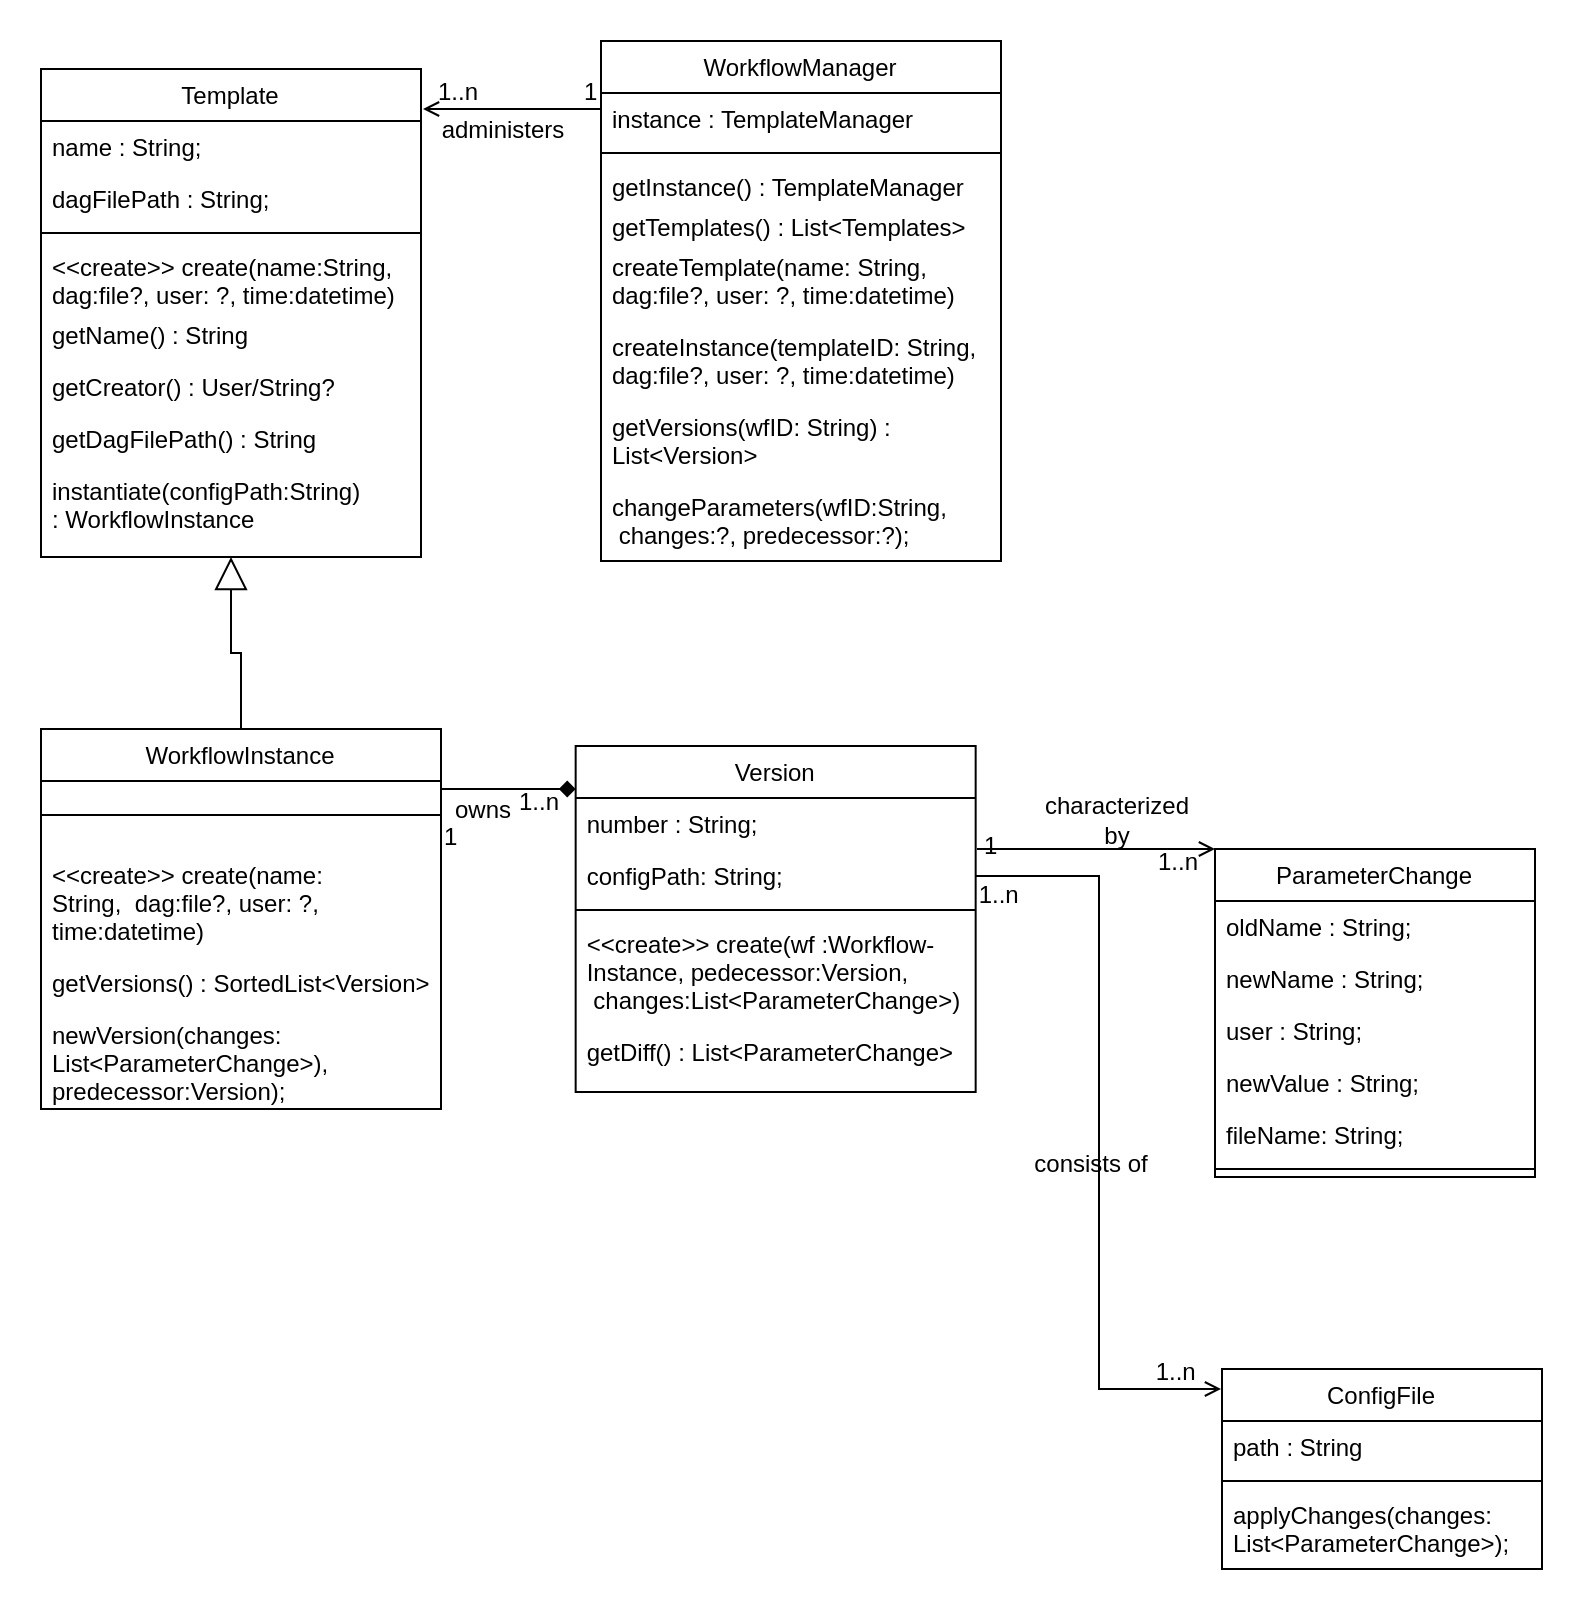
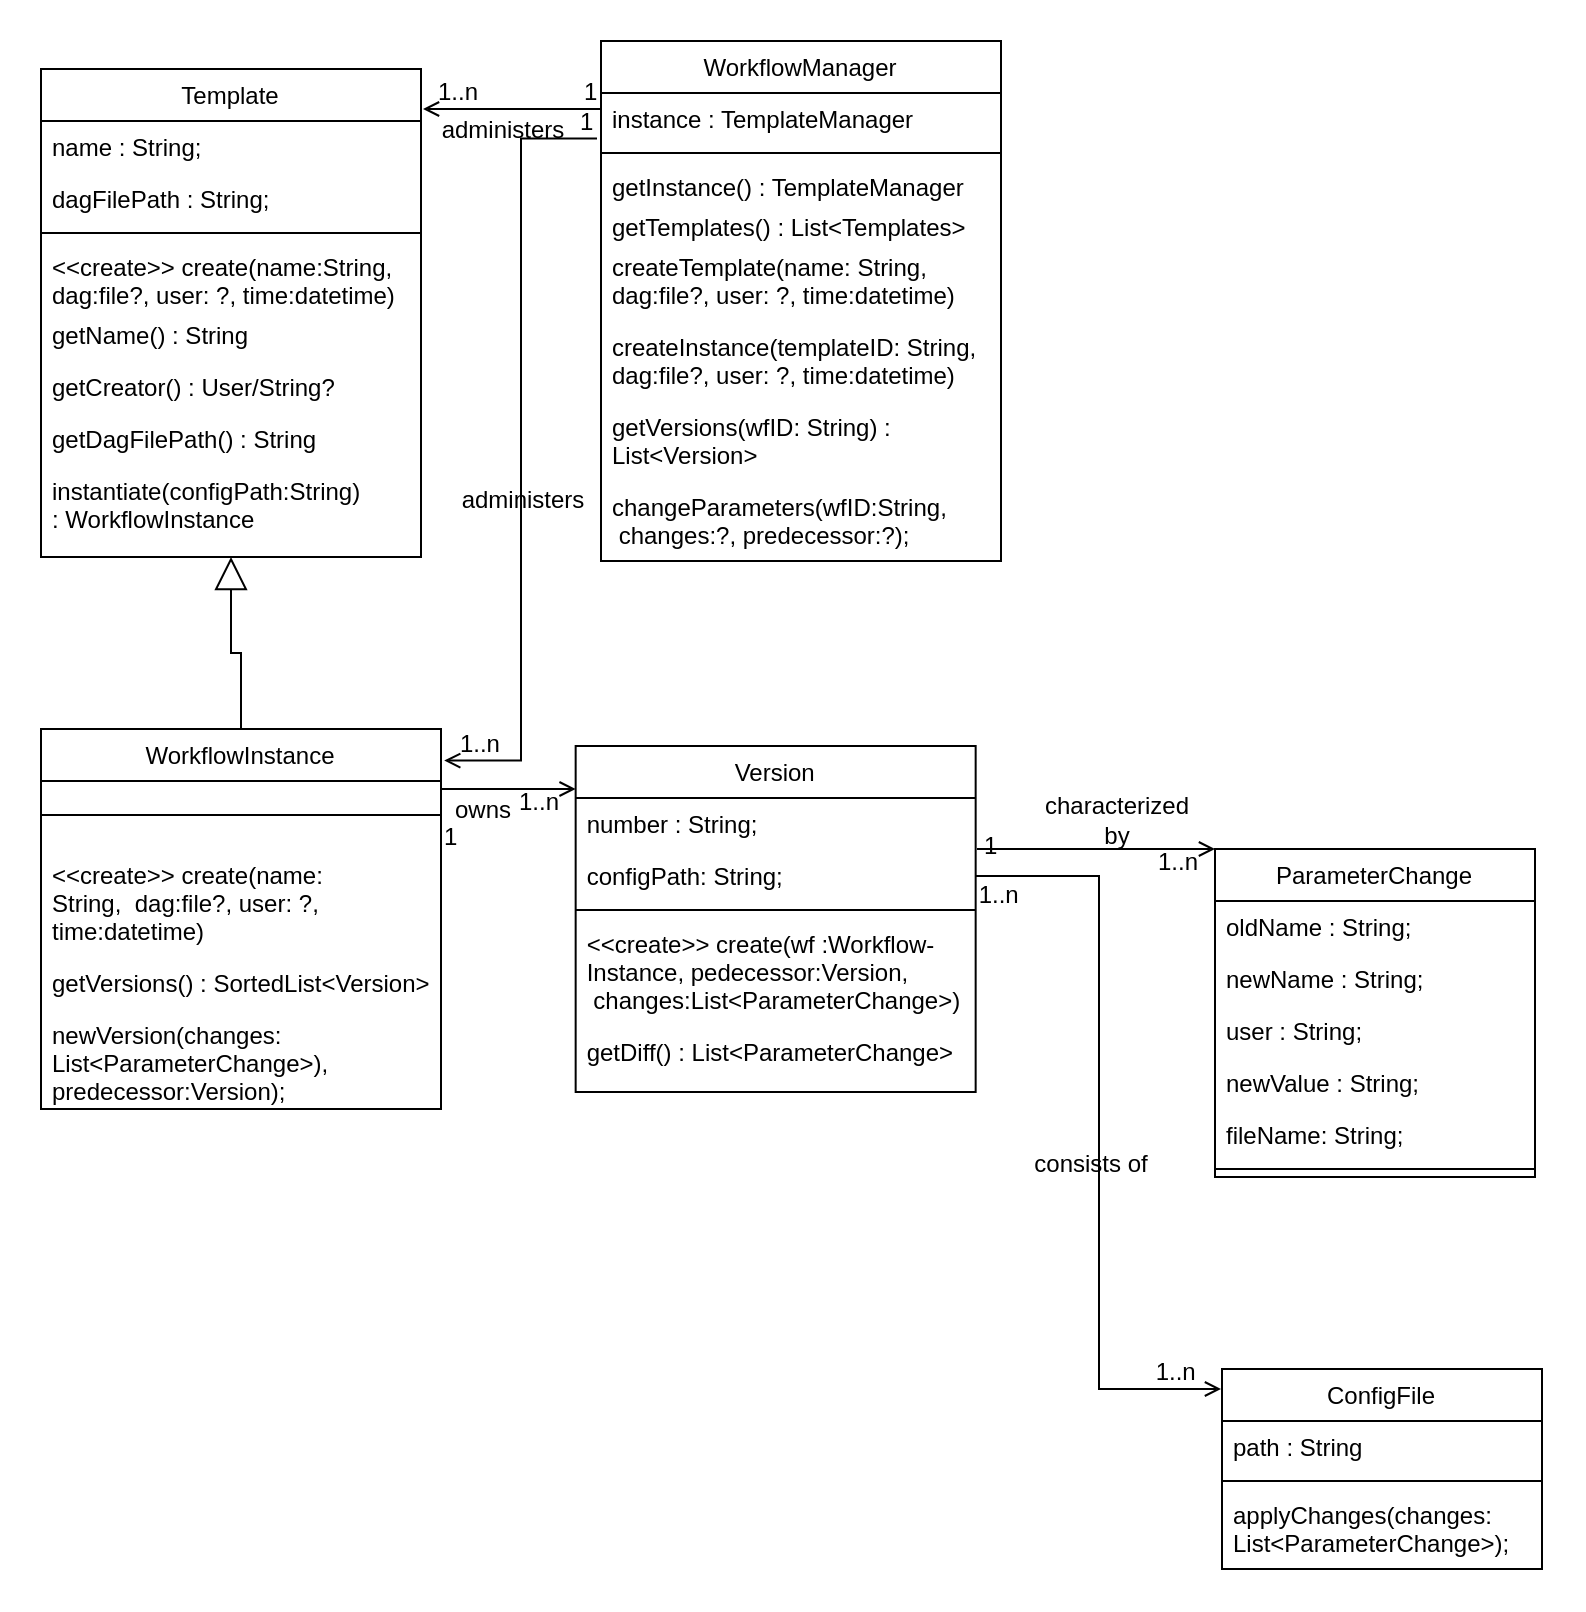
none -> (521, 447)
(559, 789) -> (564, 789)
